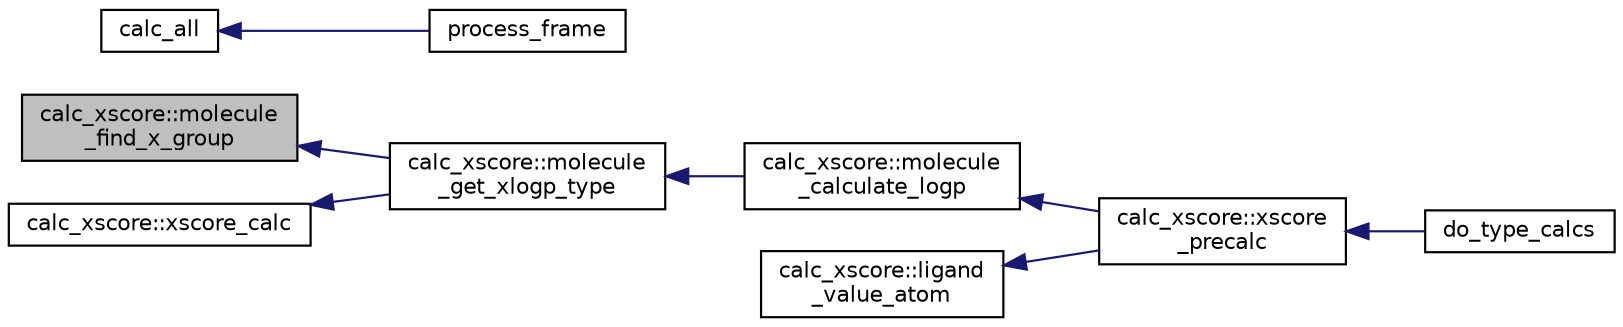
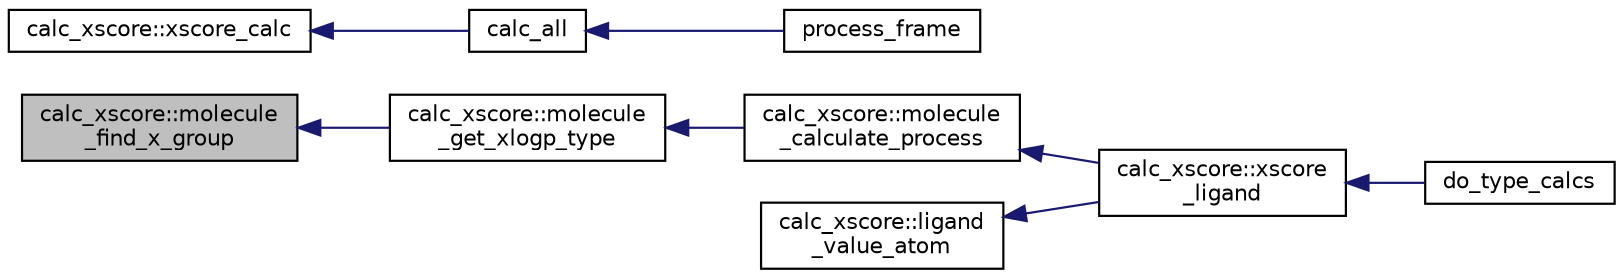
(882, 176) -> (882, 128)
(361, 198) -> (401, 31)
(1223, 231) -> (1223, 183)
